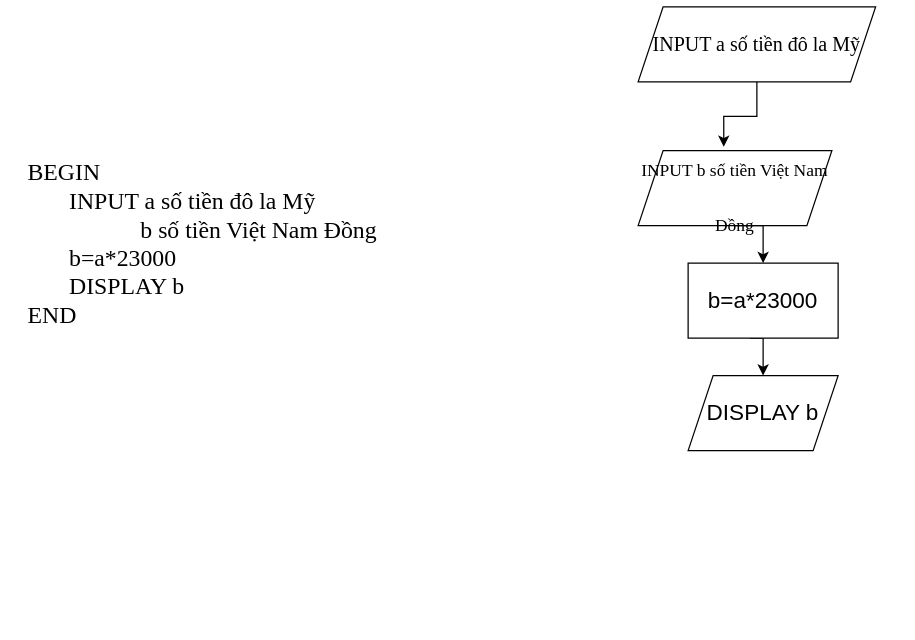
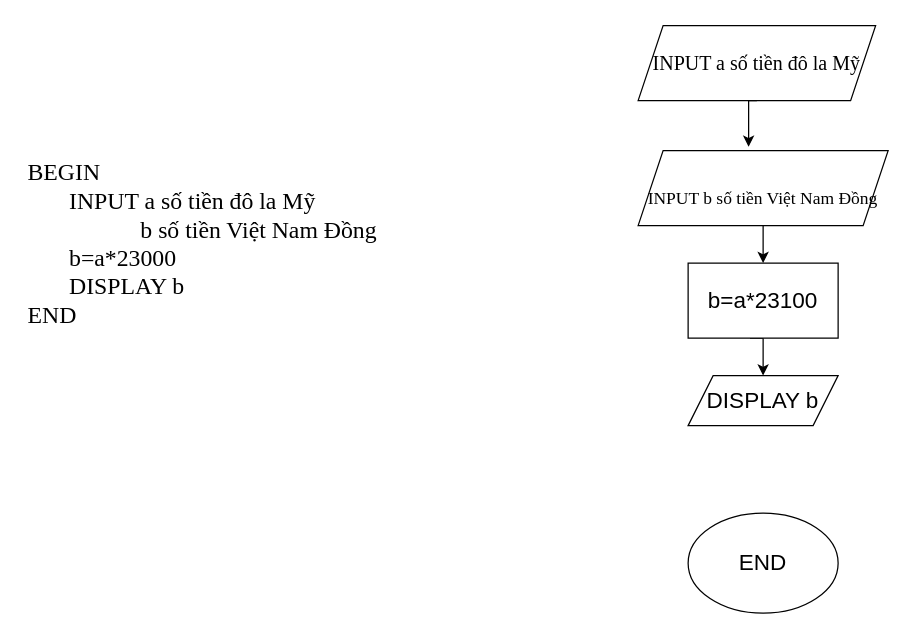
(757, 44) -> (757, 63)
(735, 188) -> (763, 188)
(763, 301) -> (763, 301)
(763, 413) -> (763, 401)
none -> (763, 563)
